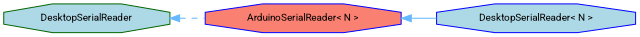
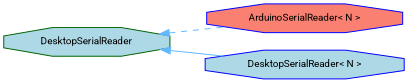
(424, 18) -> (197, 53)
